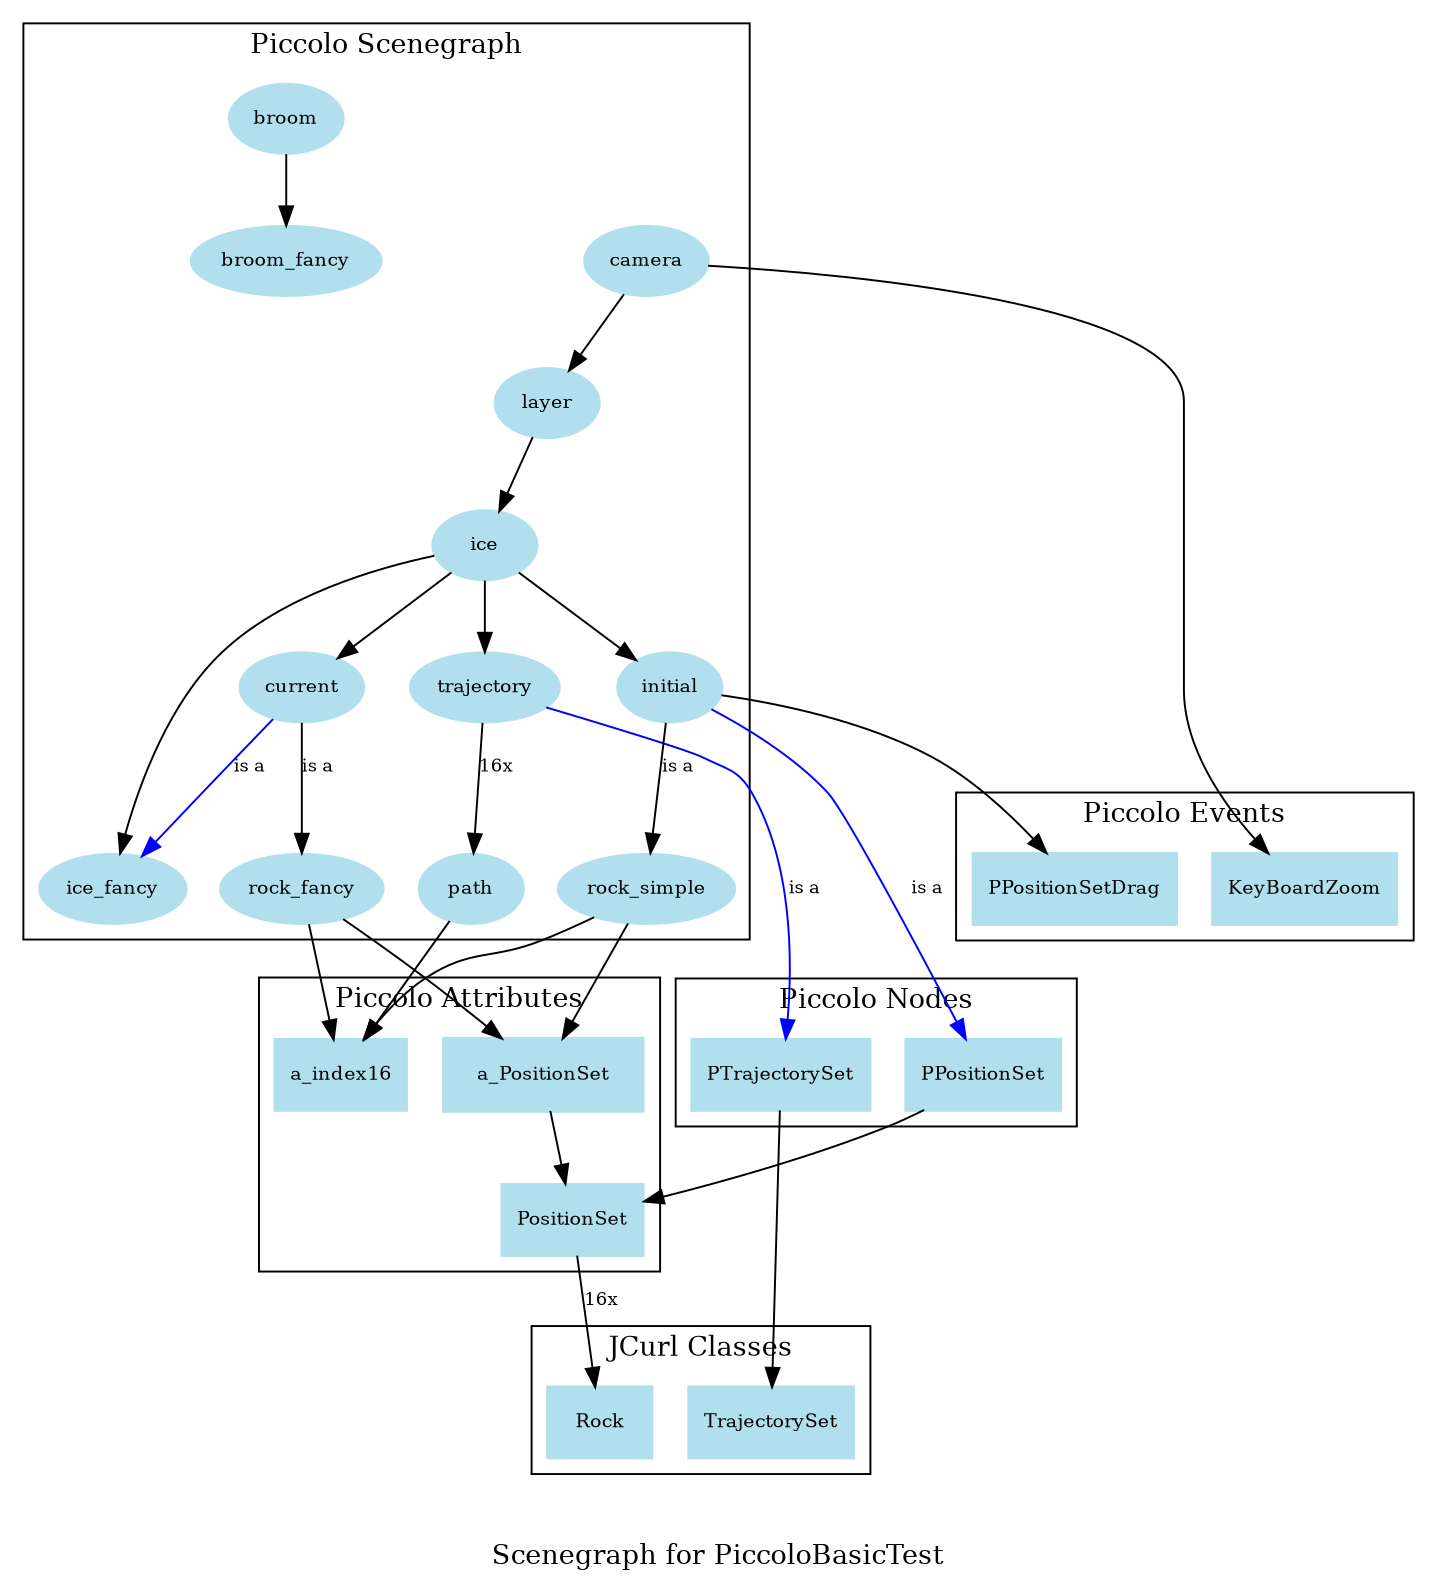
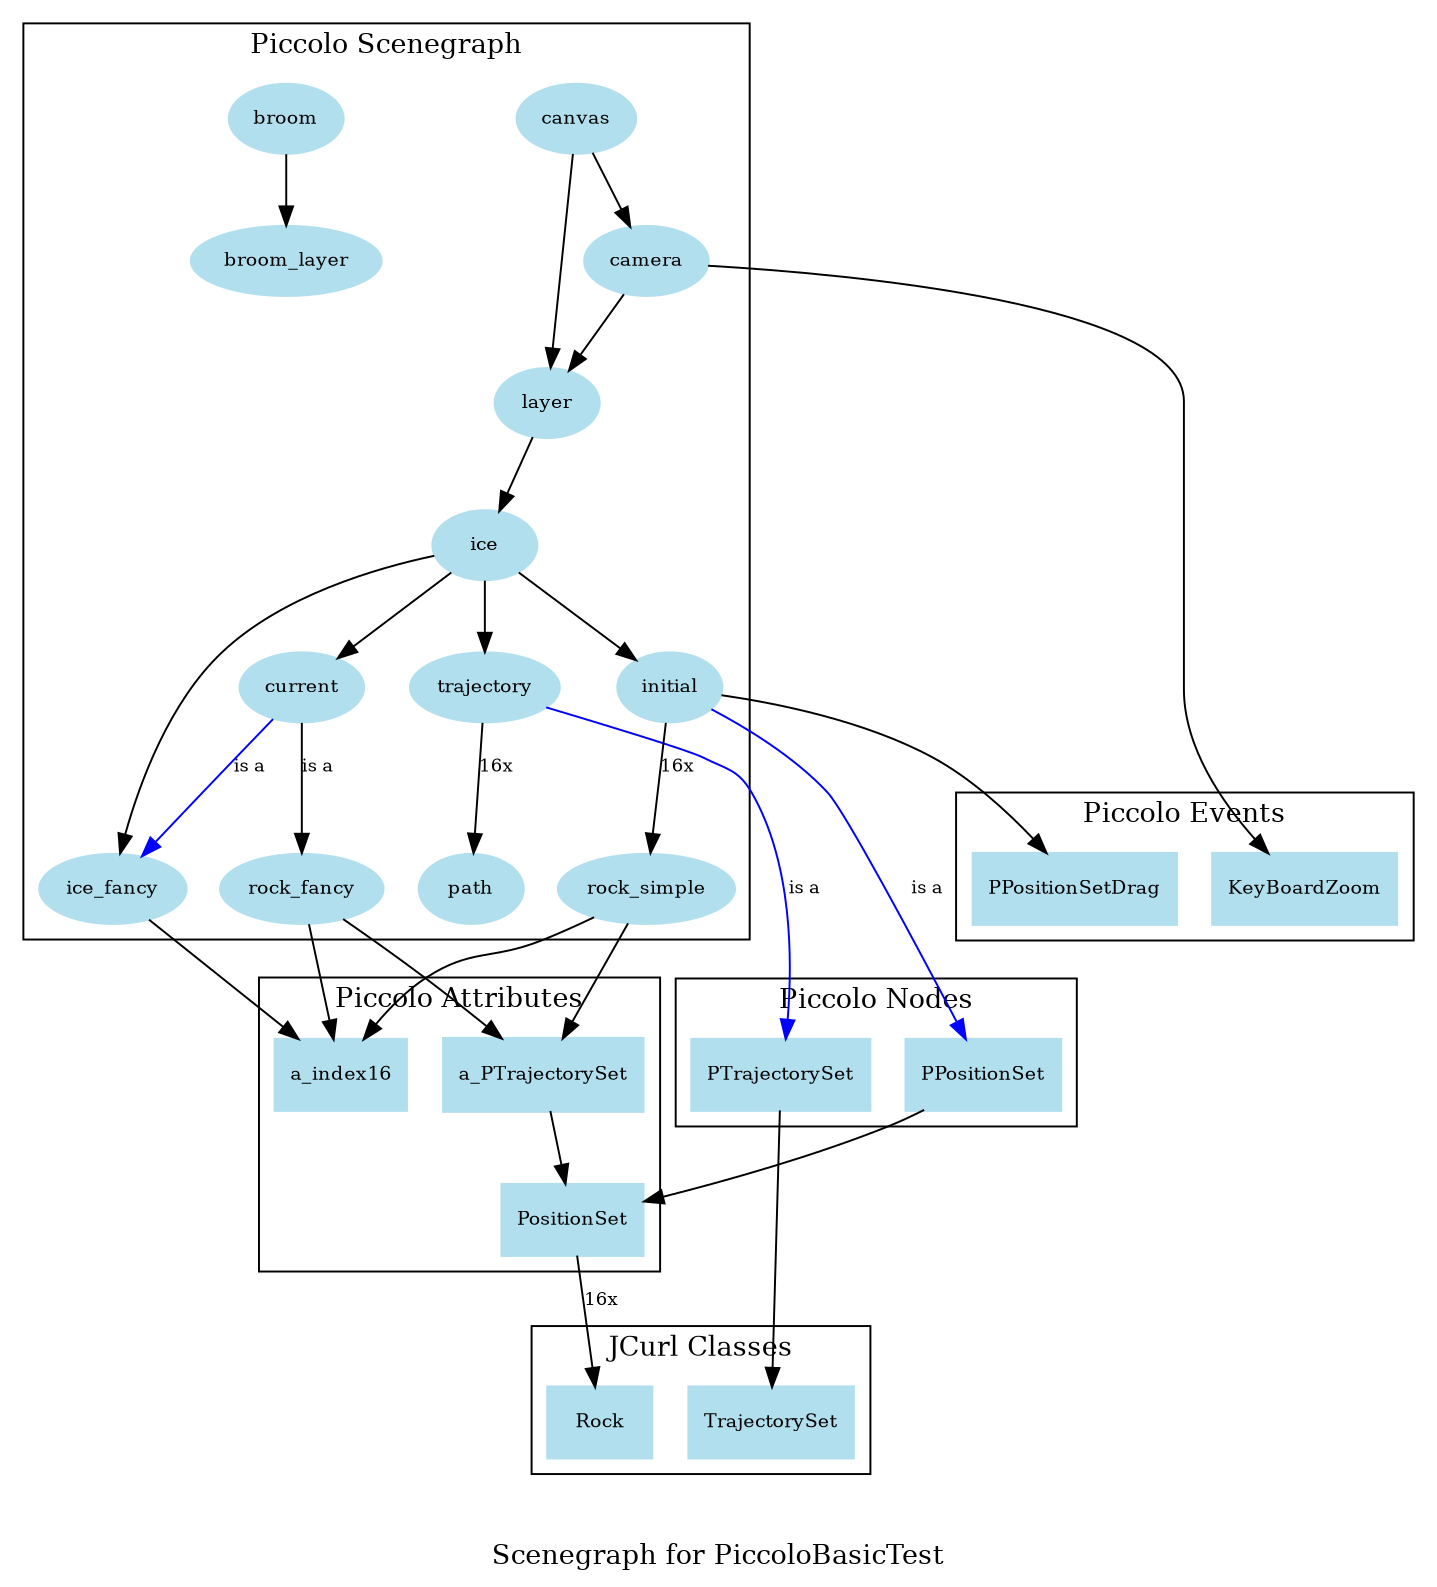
none -> (576, 119)
(286, 261) -> (286, 261)
(678, 767) -> (678, 767)
(422, 959) -> (216, 973)
(543, 1075) -> (543, 1075)
